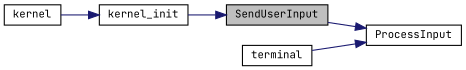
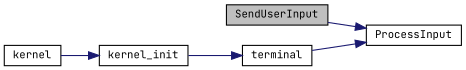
(202, 15) -> (210, 56)
